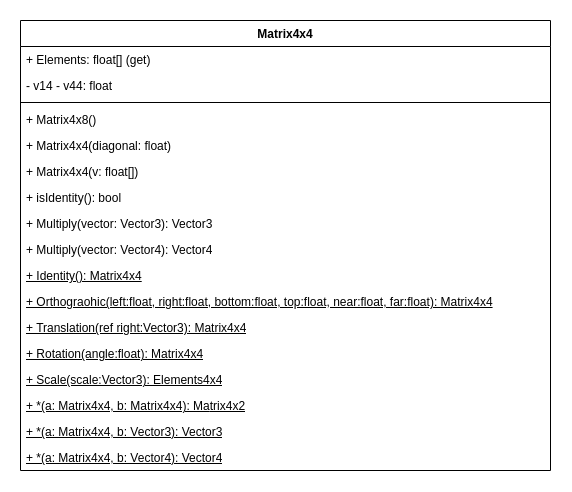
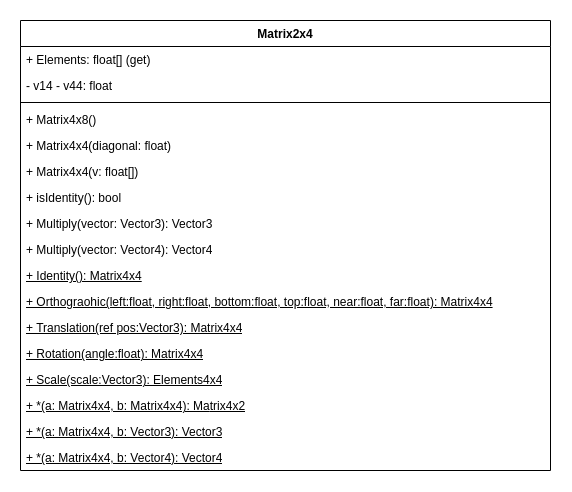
(286, 35) -> (286, 35)
(157, 329) -> (152, 329)
